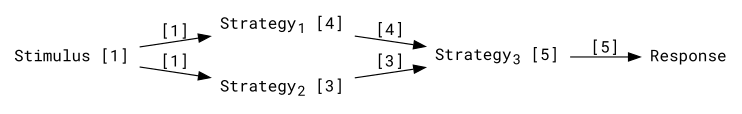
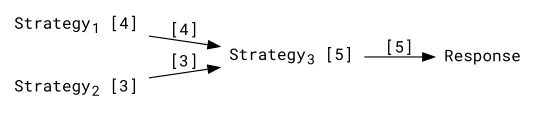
(72, 57) -> none
